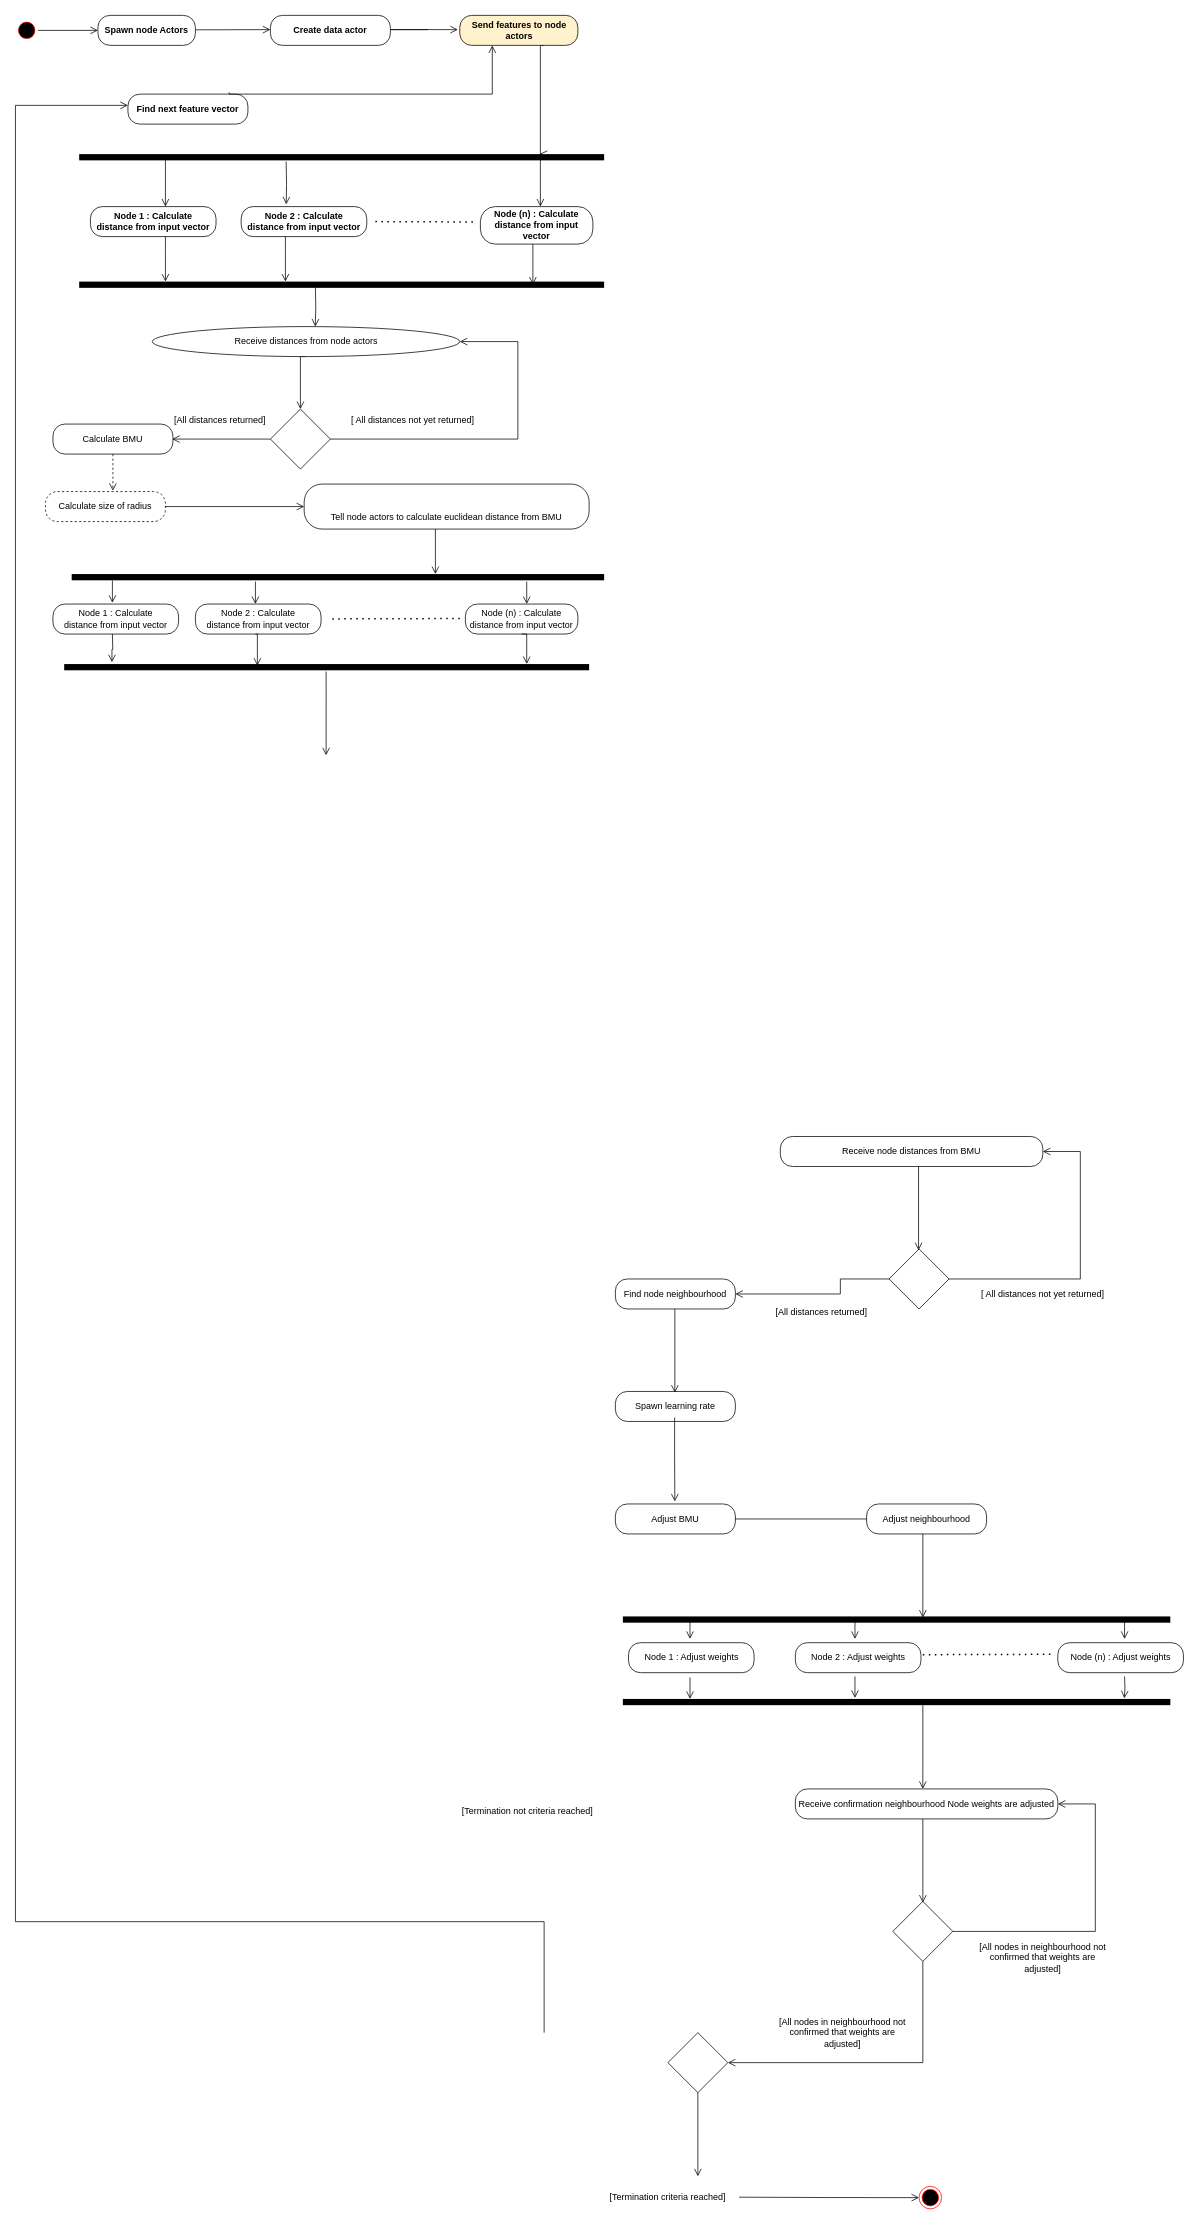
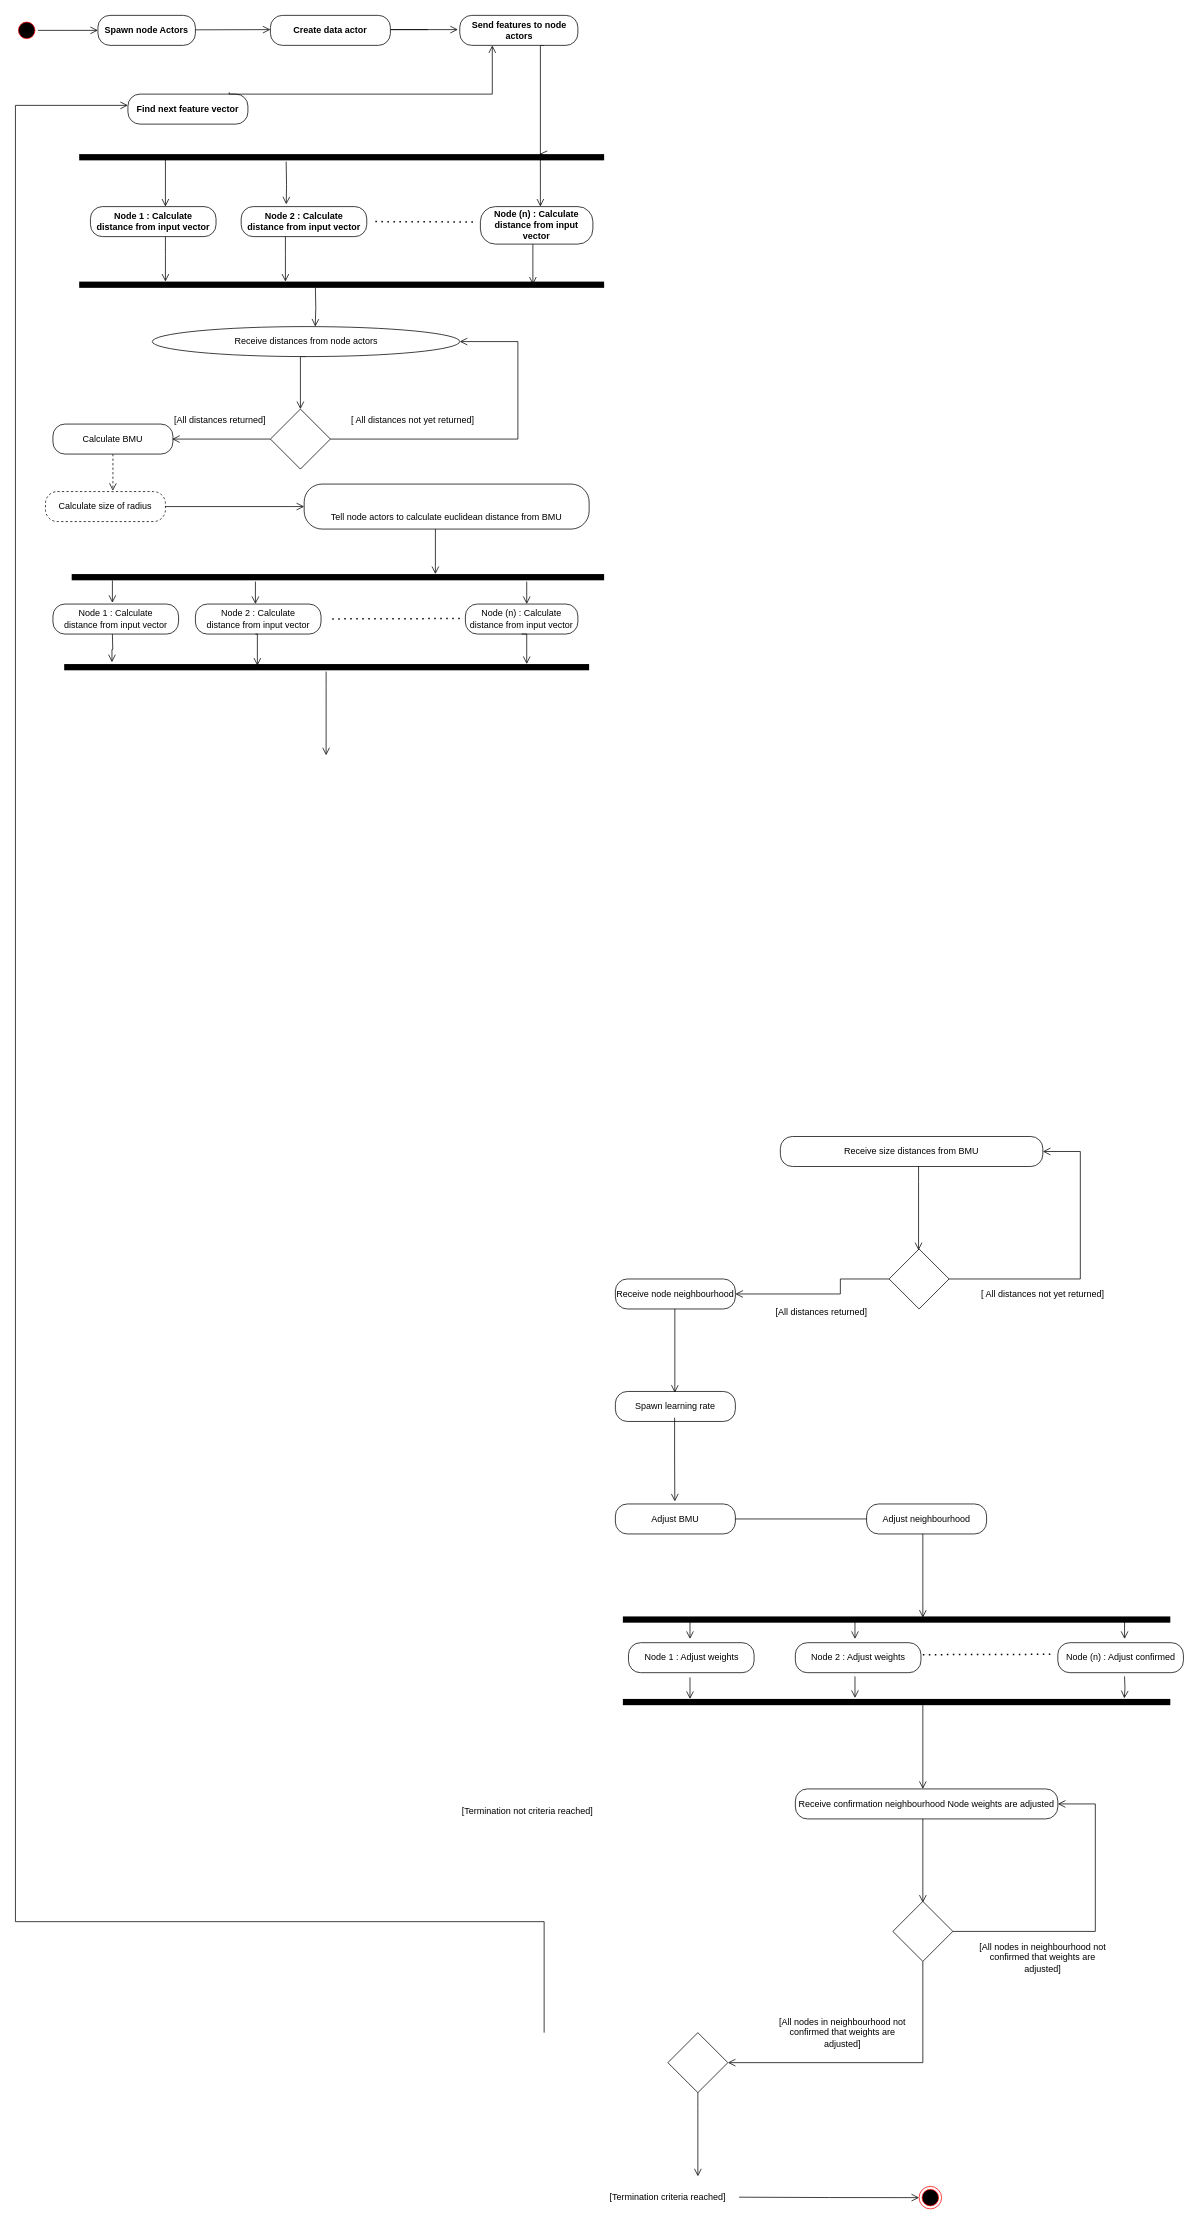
(519, 30) -> (519, 30)
(912, 1152) -> (912, 1152)
(675, 1294) -> (675, 1294)
(1121, 1658) -> (1121, 1658)
